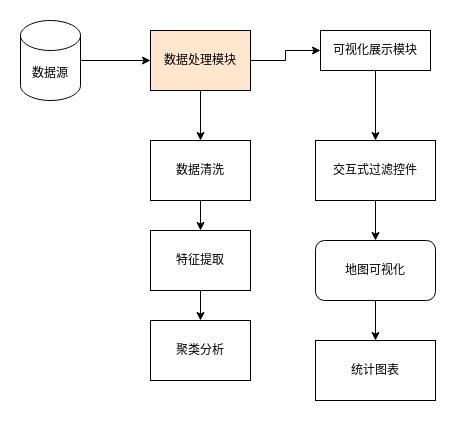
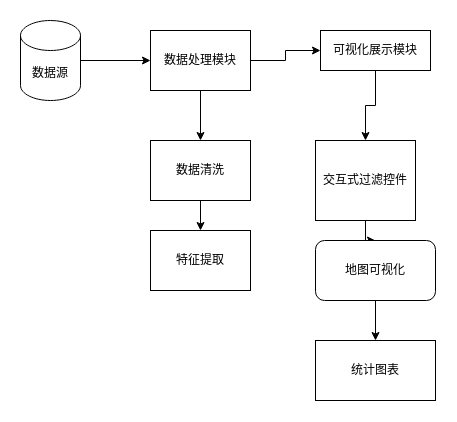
(201, 61) -> (201, 61)
(376, 171) -> (366, 181)
(201, 310) -> none
(201, 351) -> none
